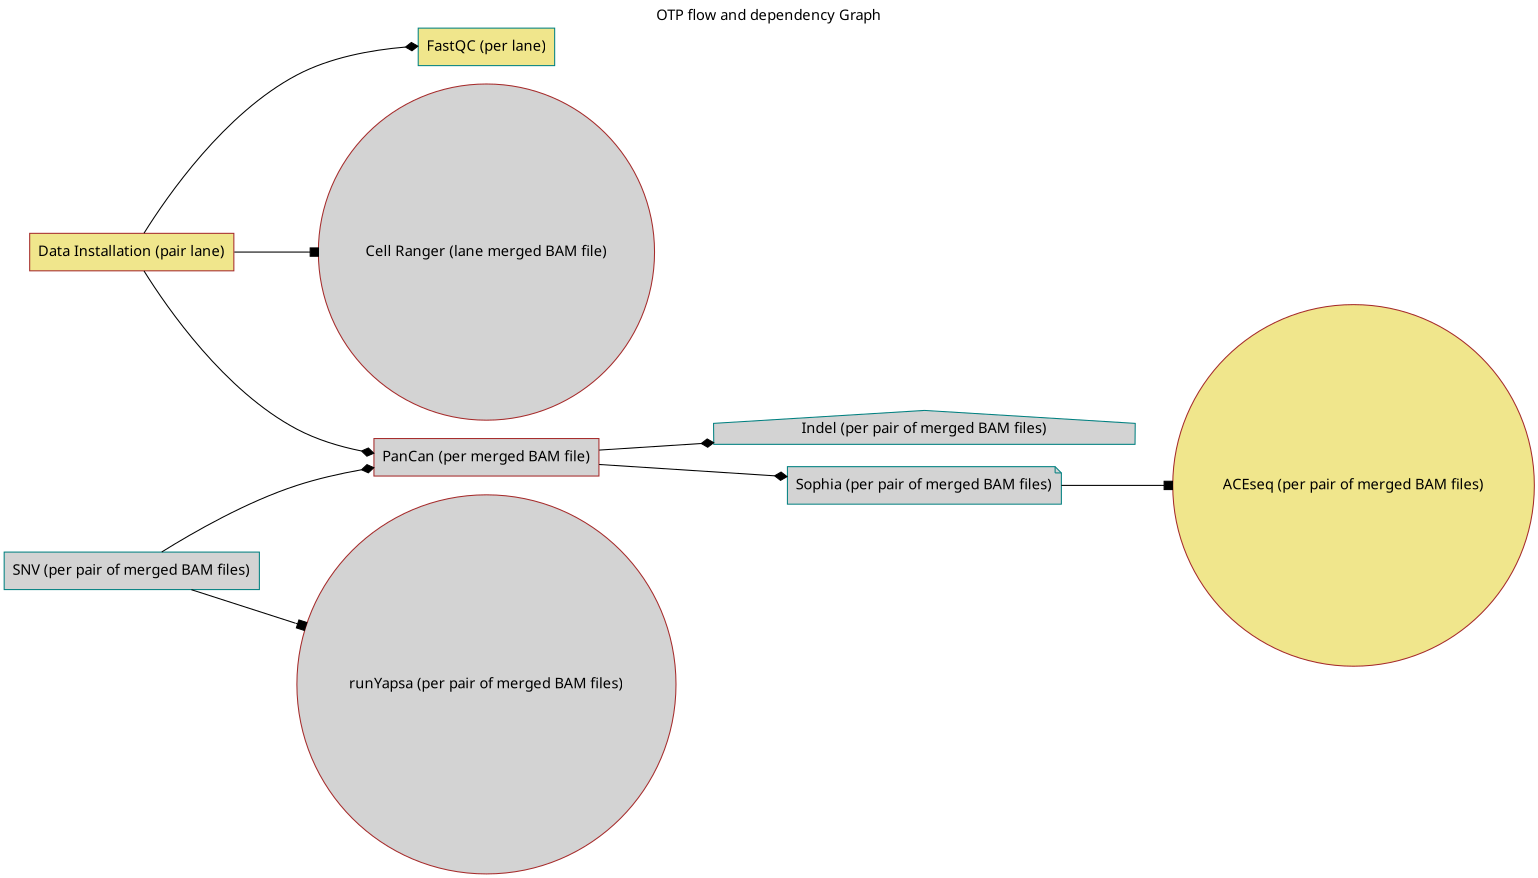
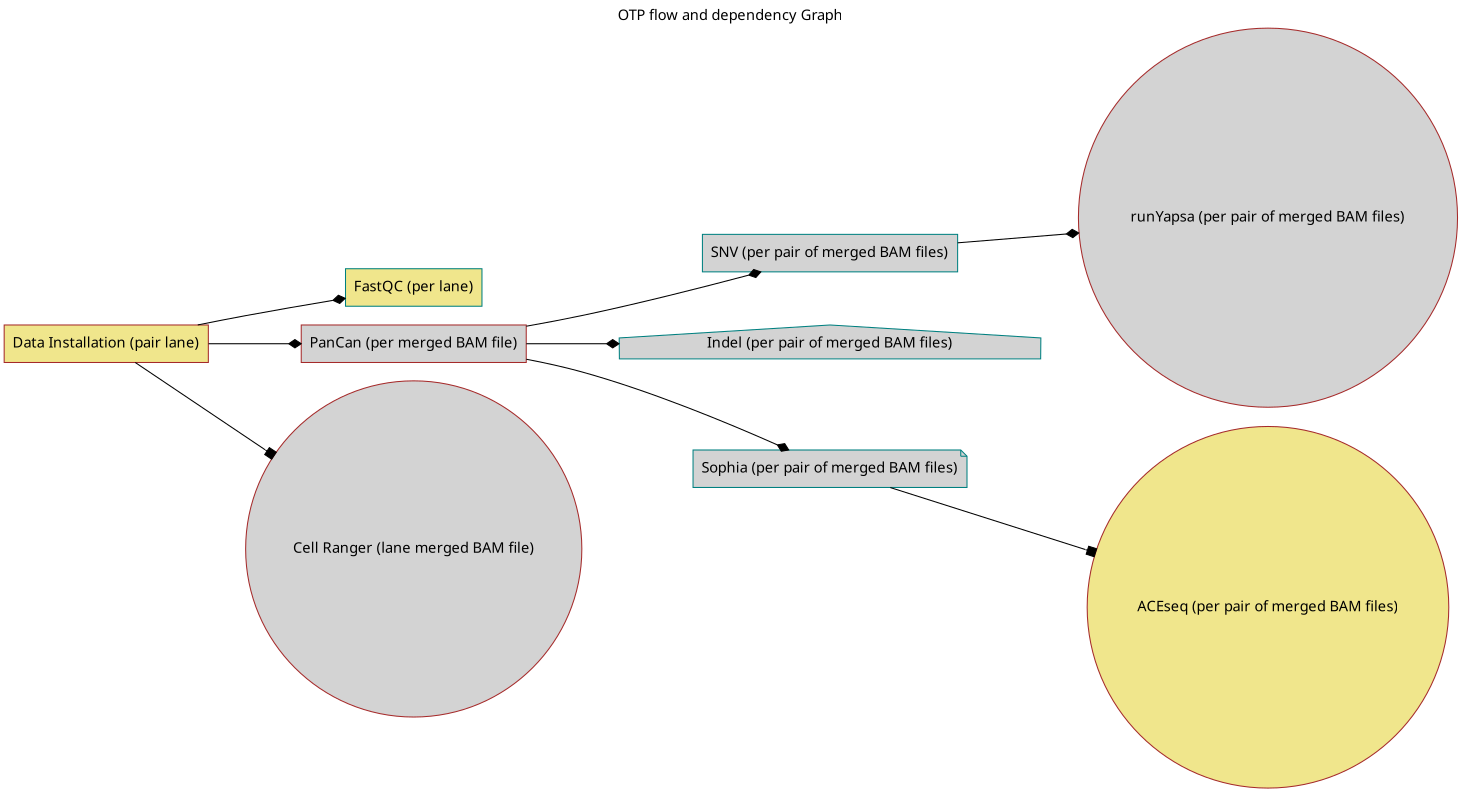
(257, 501) -> (638, 303)
(243, 606) -> (1012, 238)
